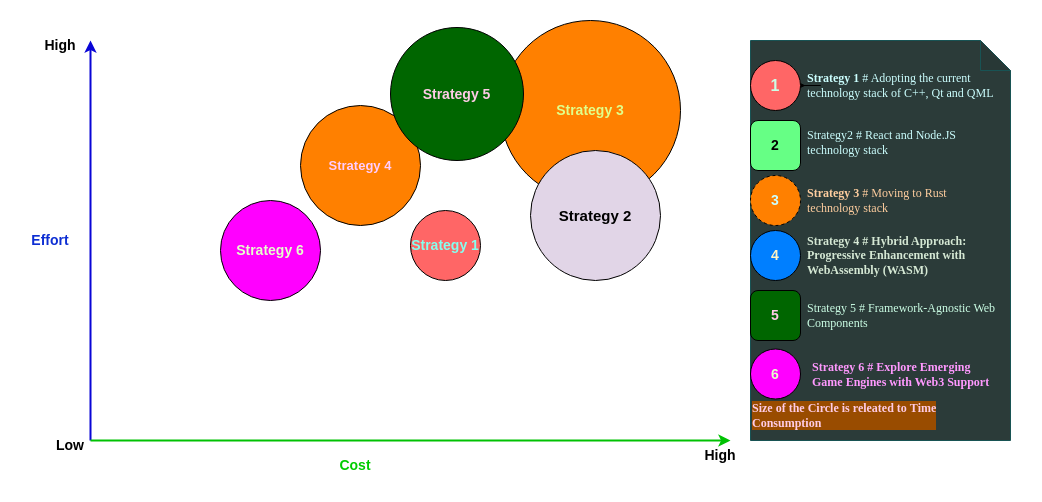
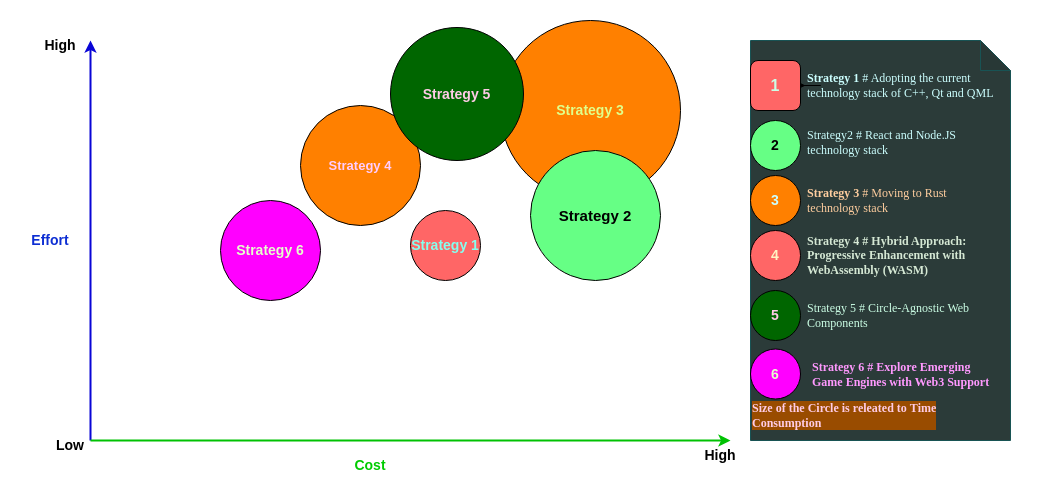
(776, 86) -> (776, 86)
(776, 146) -> (776, 146)
(776, 201) -> (776, 201)
(596, 216) -> (596, 216)
(776, 256) -> (776, 256)
(776, 316) -> (776, 316)
(907, 316) -> (907, 316)
(356, 466) -> (371, 466)
